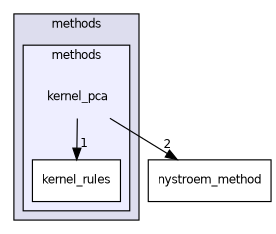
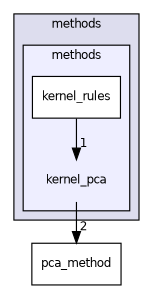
(77, 133) -> (76, 133)
(210, 181) -> (76, 264)
